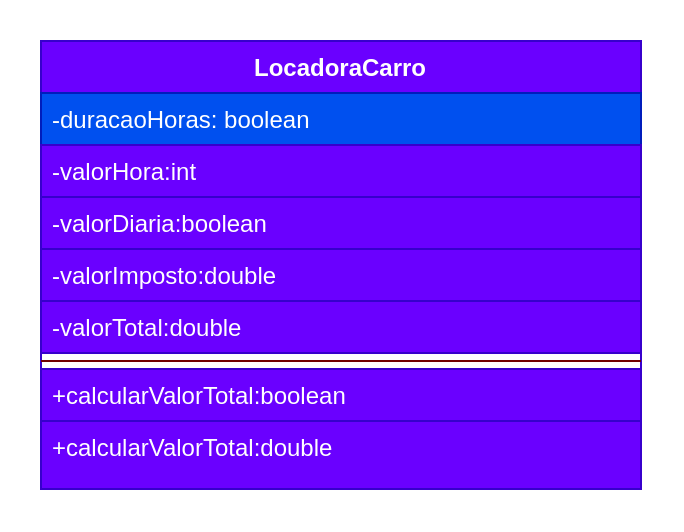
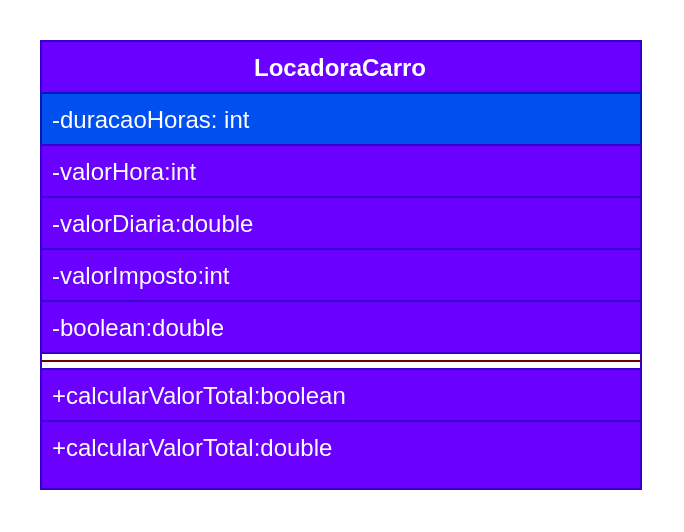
(190, 120) -> (164, 120)
(171, 224) -> (164, 224)
(177, 276) -> (157, 276)
(160, 328) -> (143, 328)
